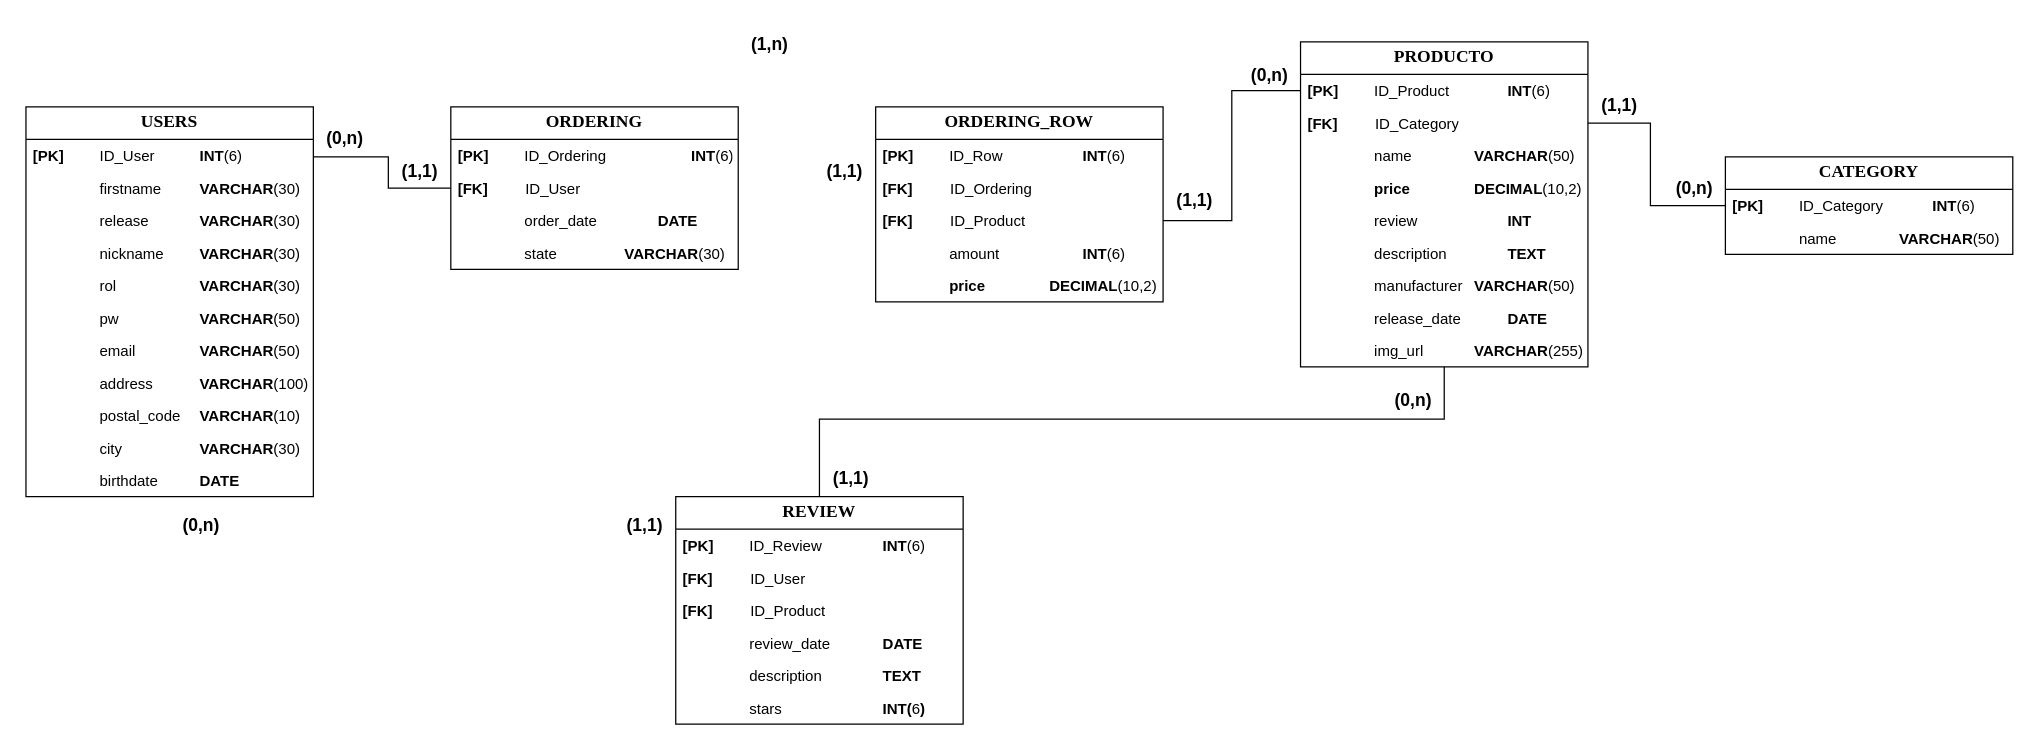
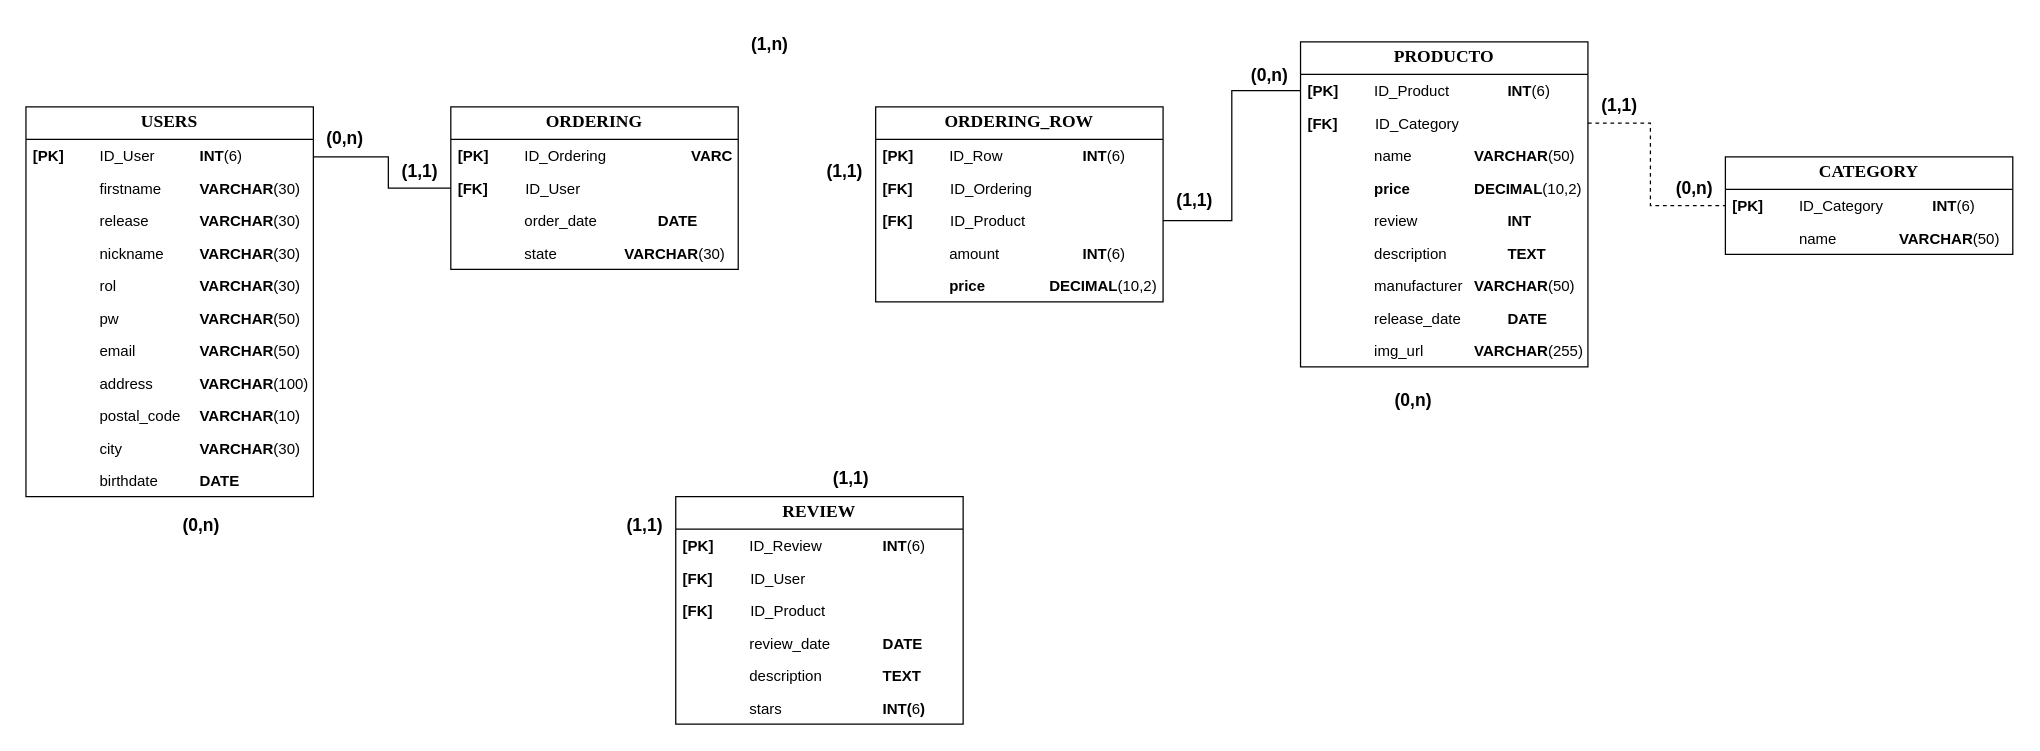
(565, 157) -> (582, 157)
(1651, 170) -> (1651, 170)
(1120, 419) -> none
